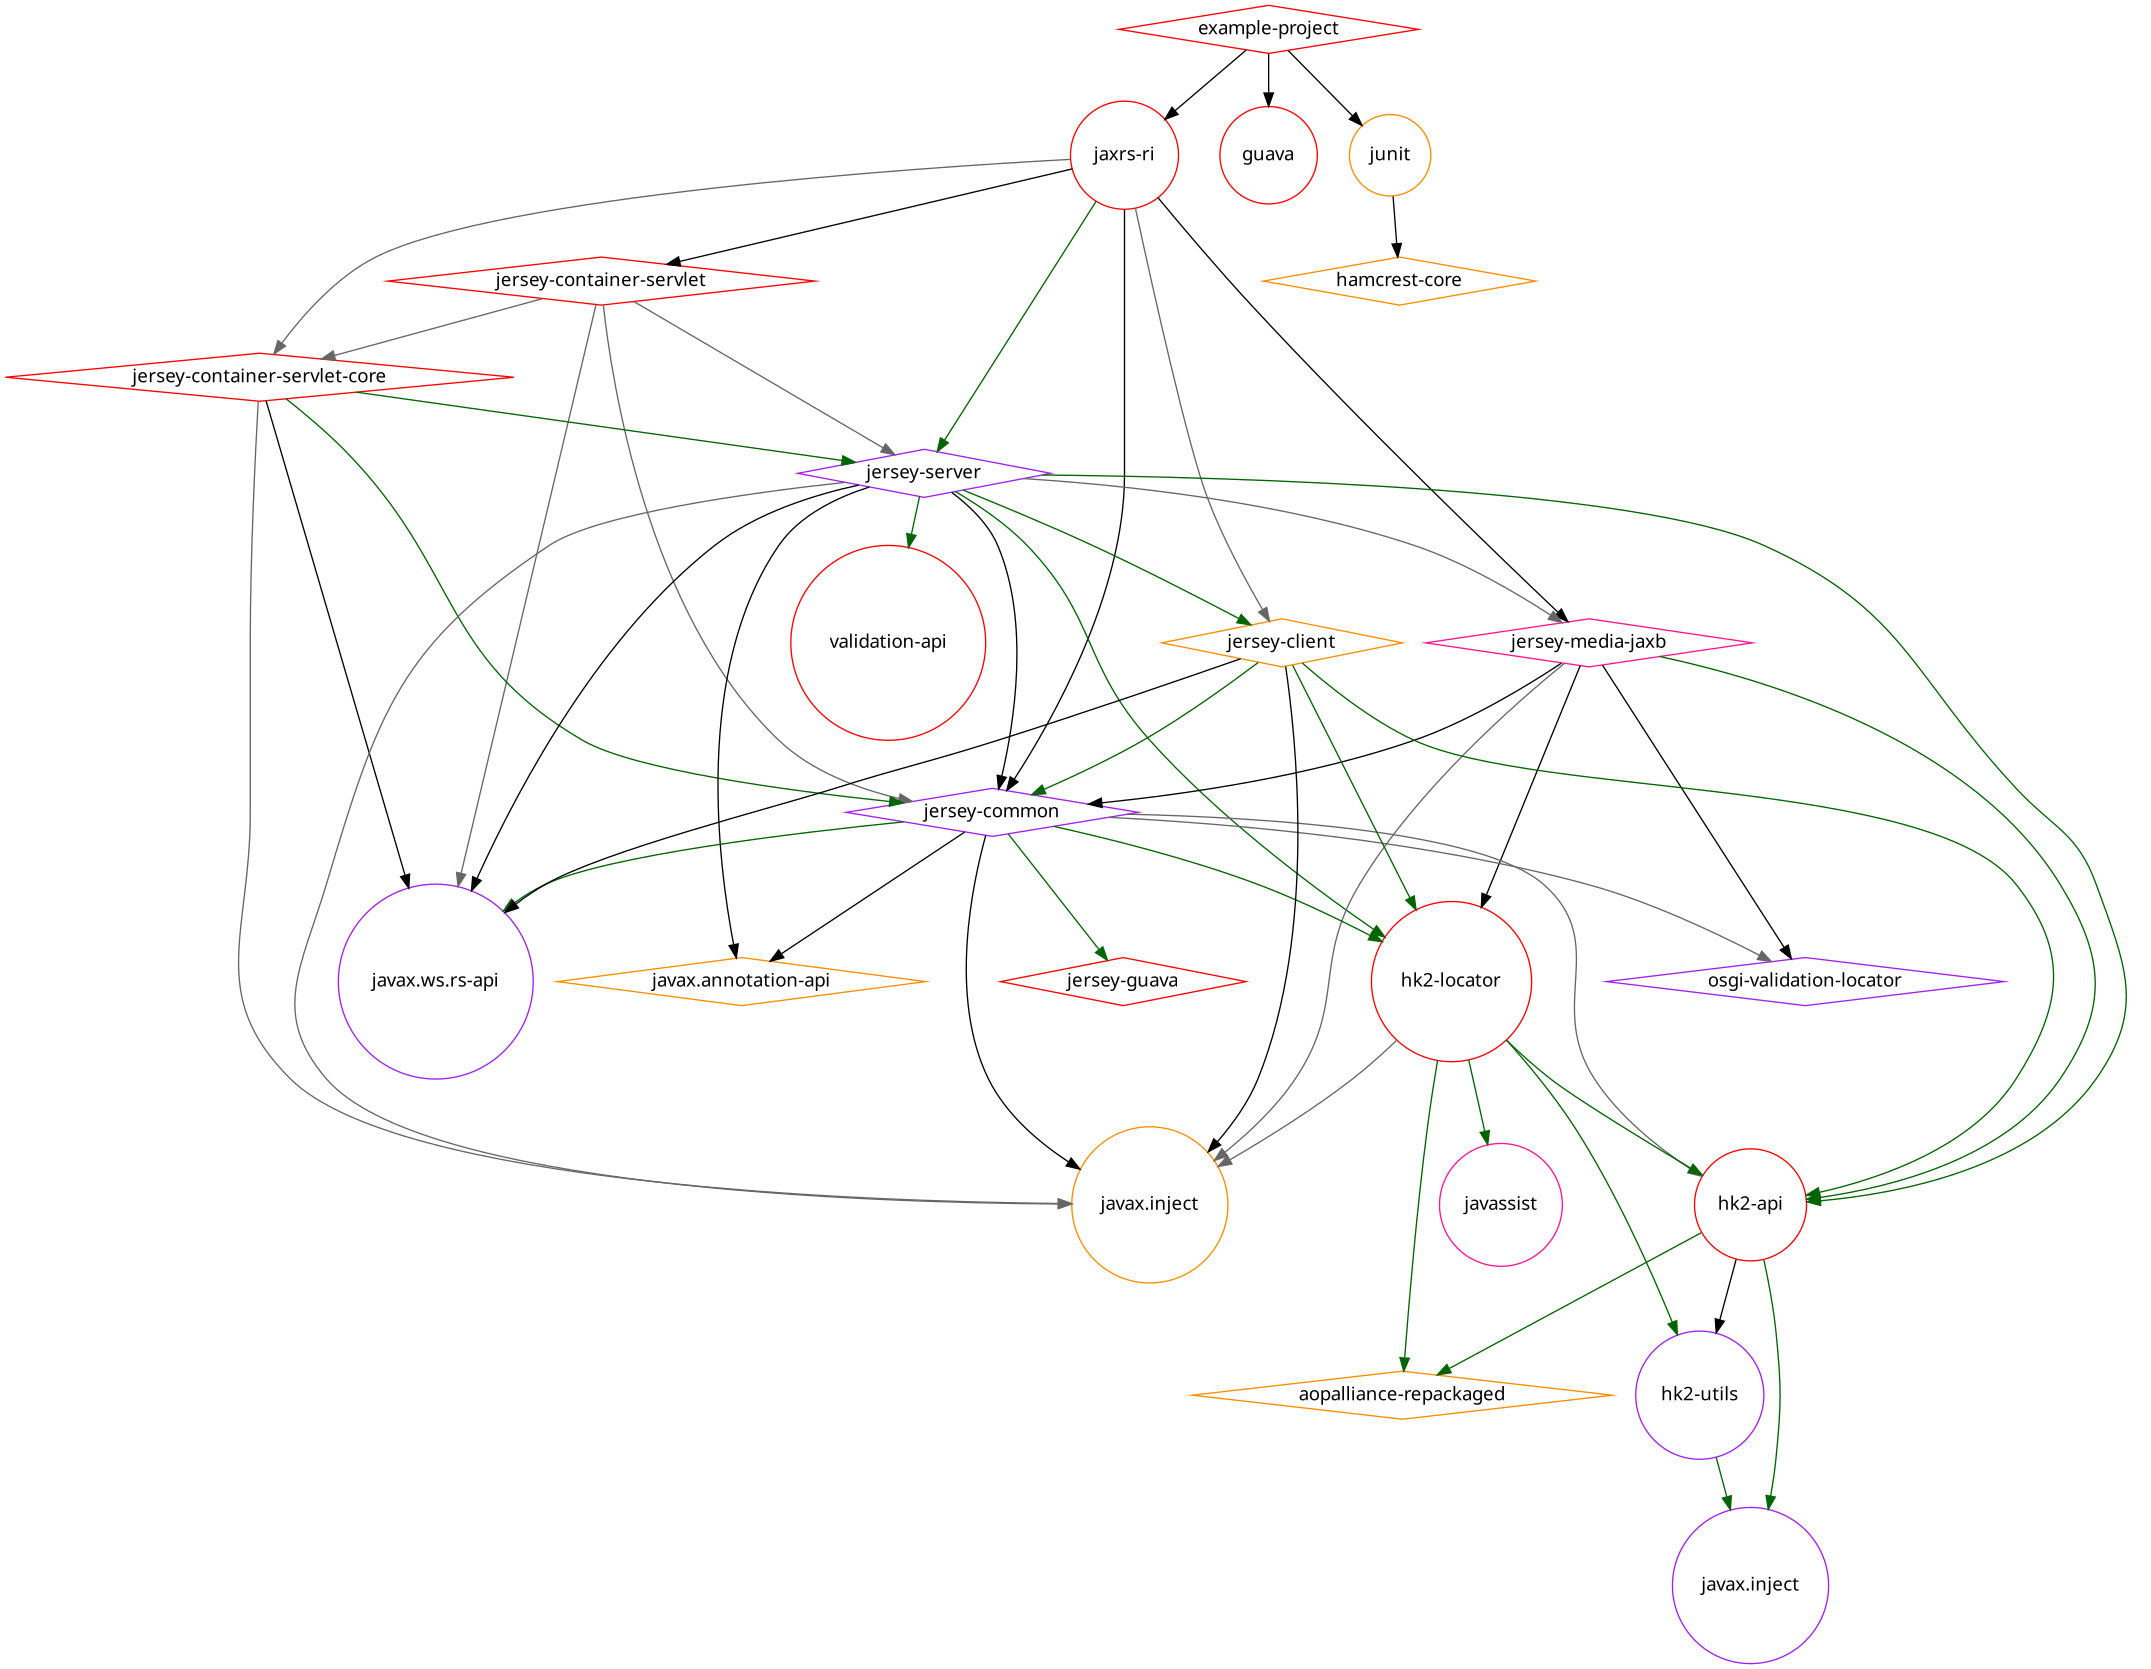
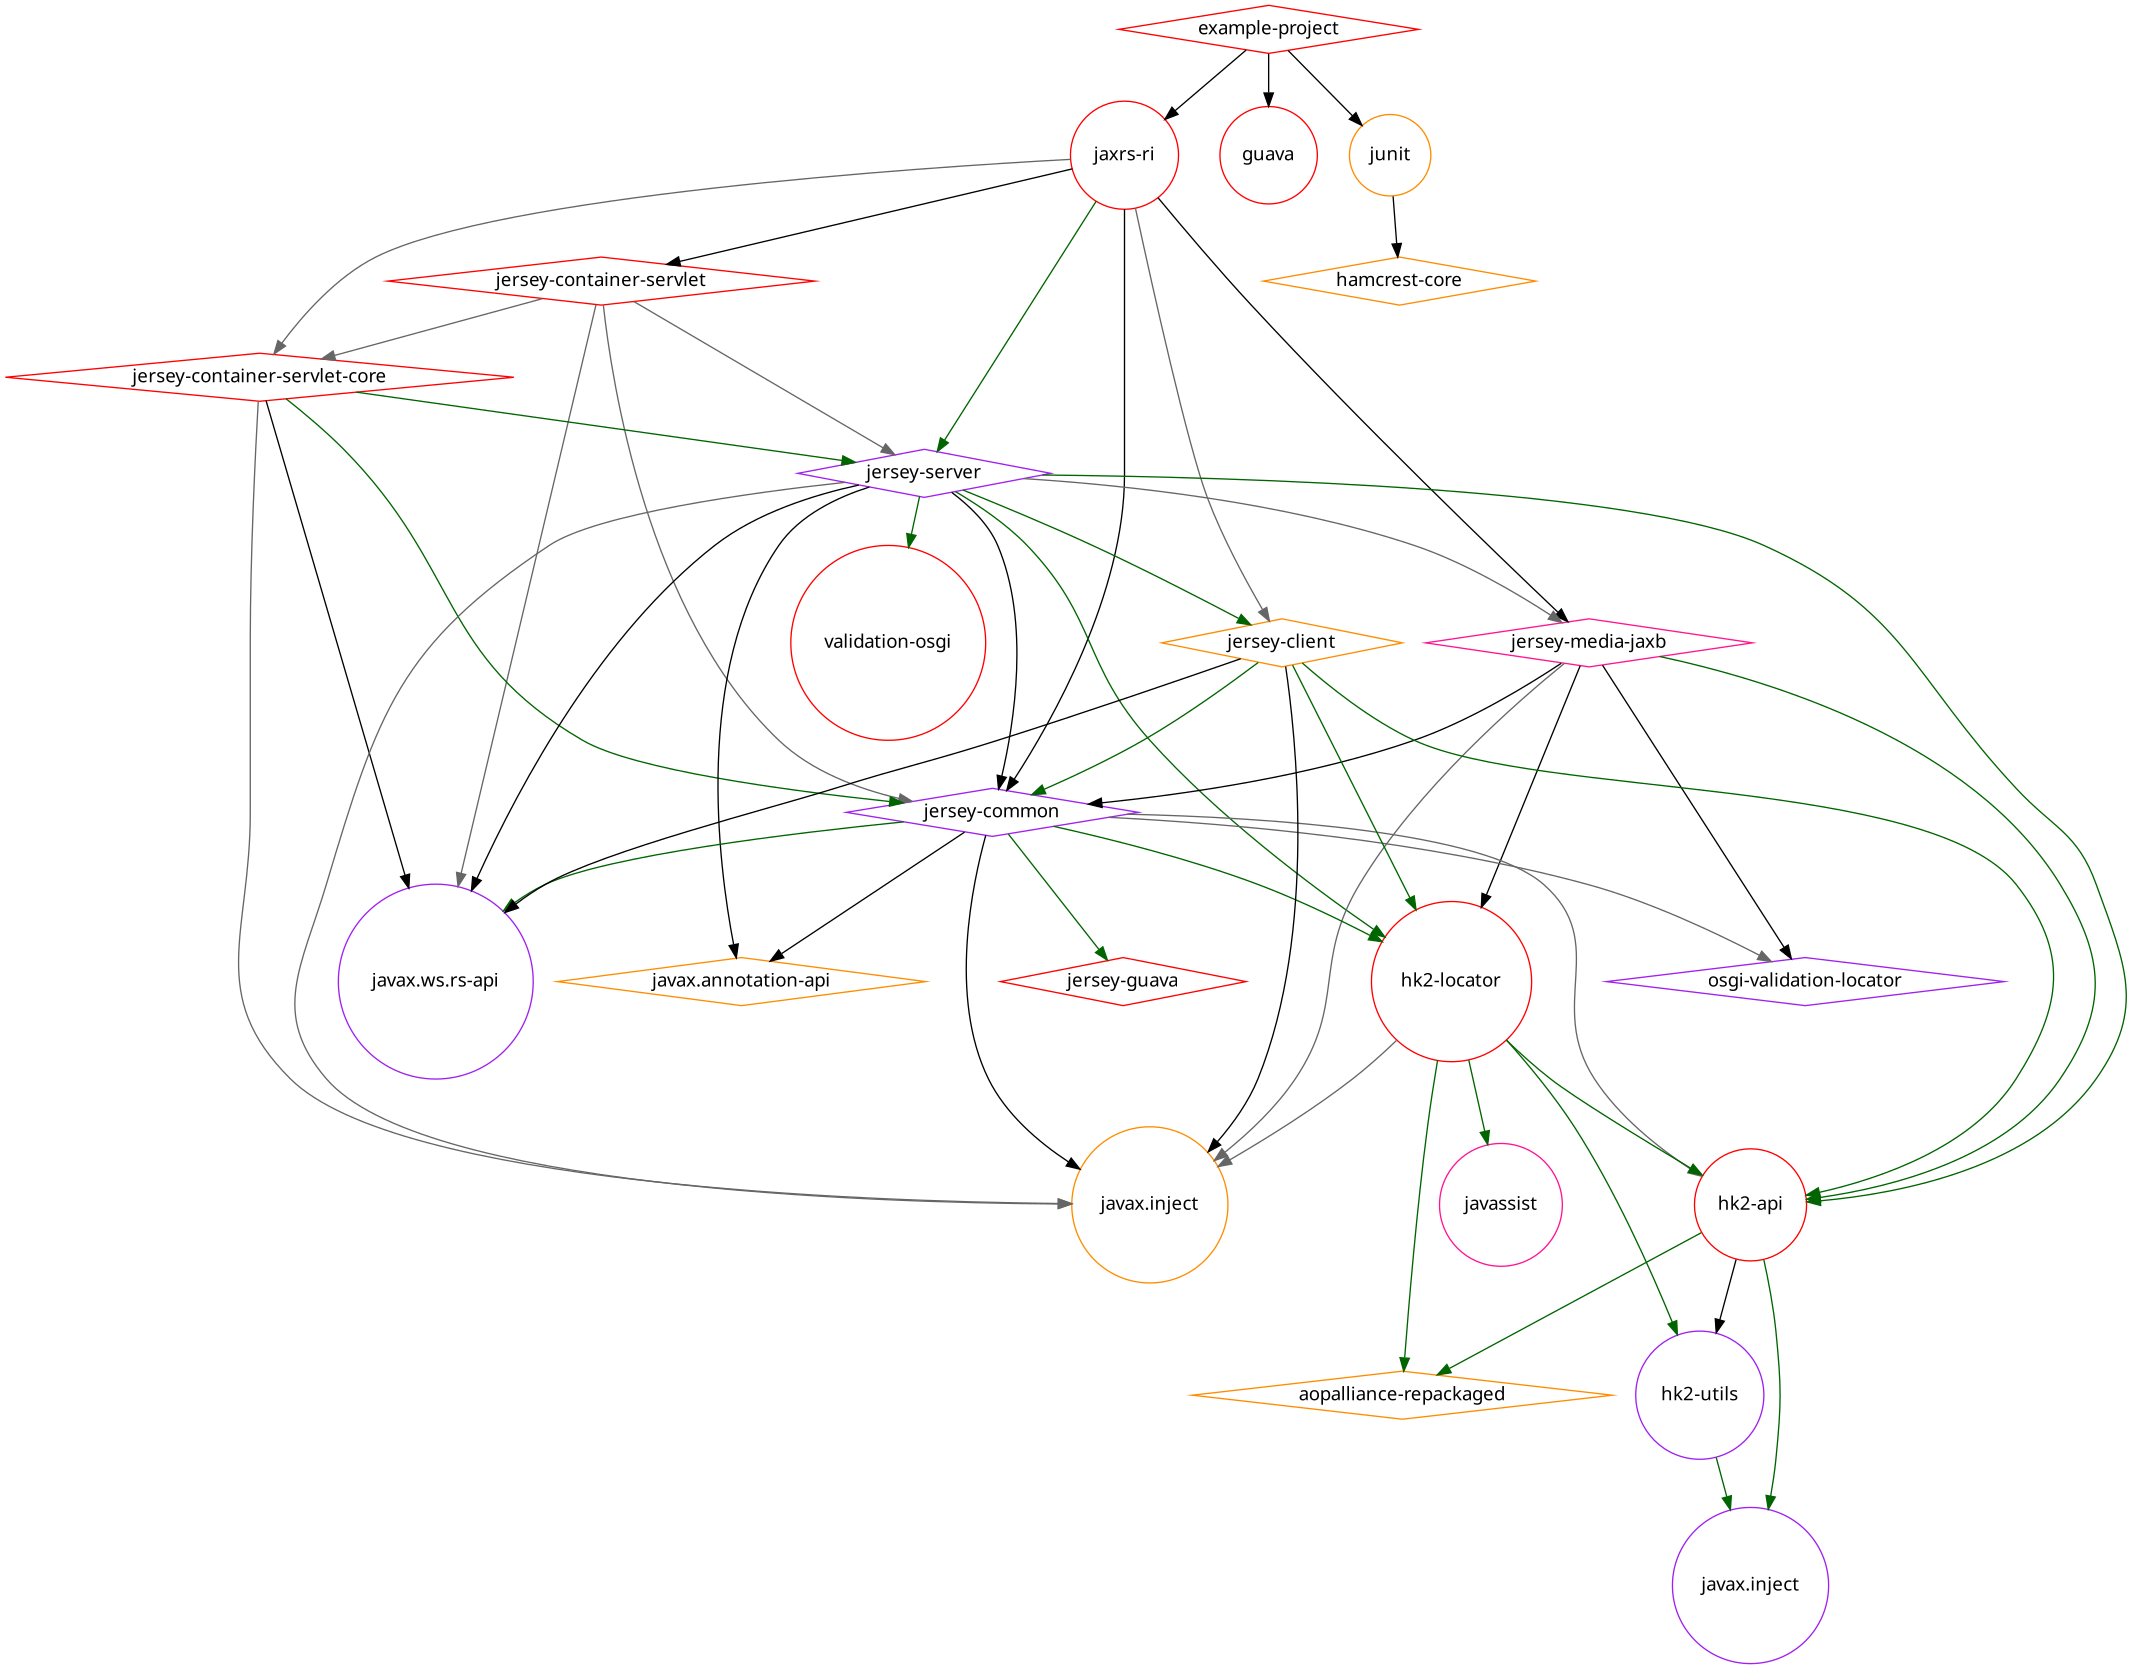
(888, 643) -> (888, 643)
